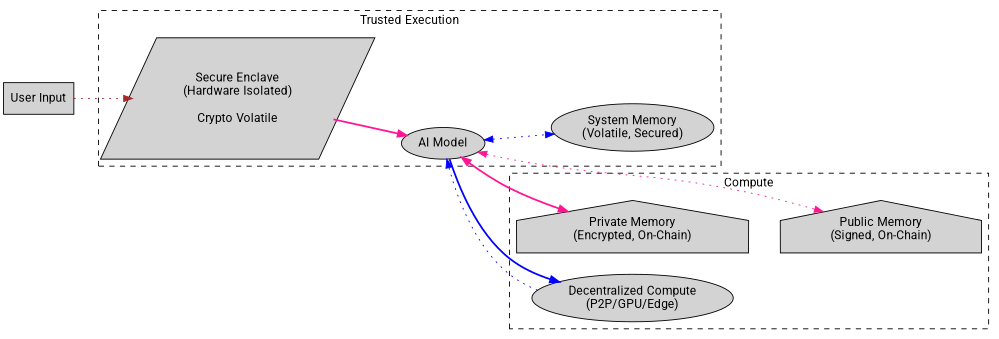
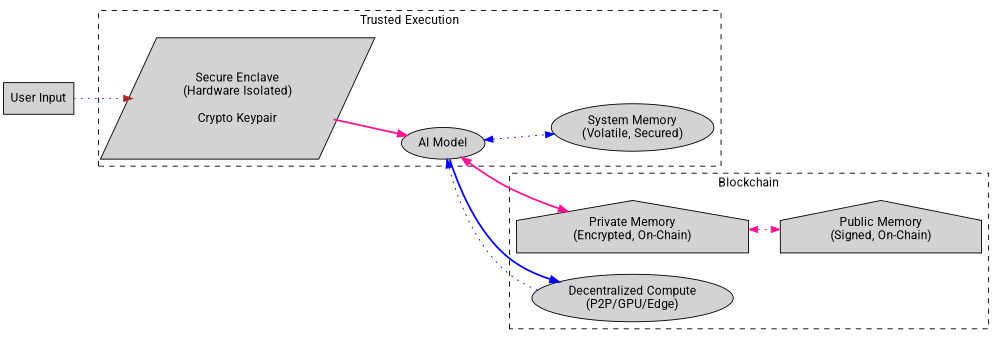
(238, 98) -> (238, 98)
(668, 179) -> (764, 229)
(749, 183) -> (749, 183)
